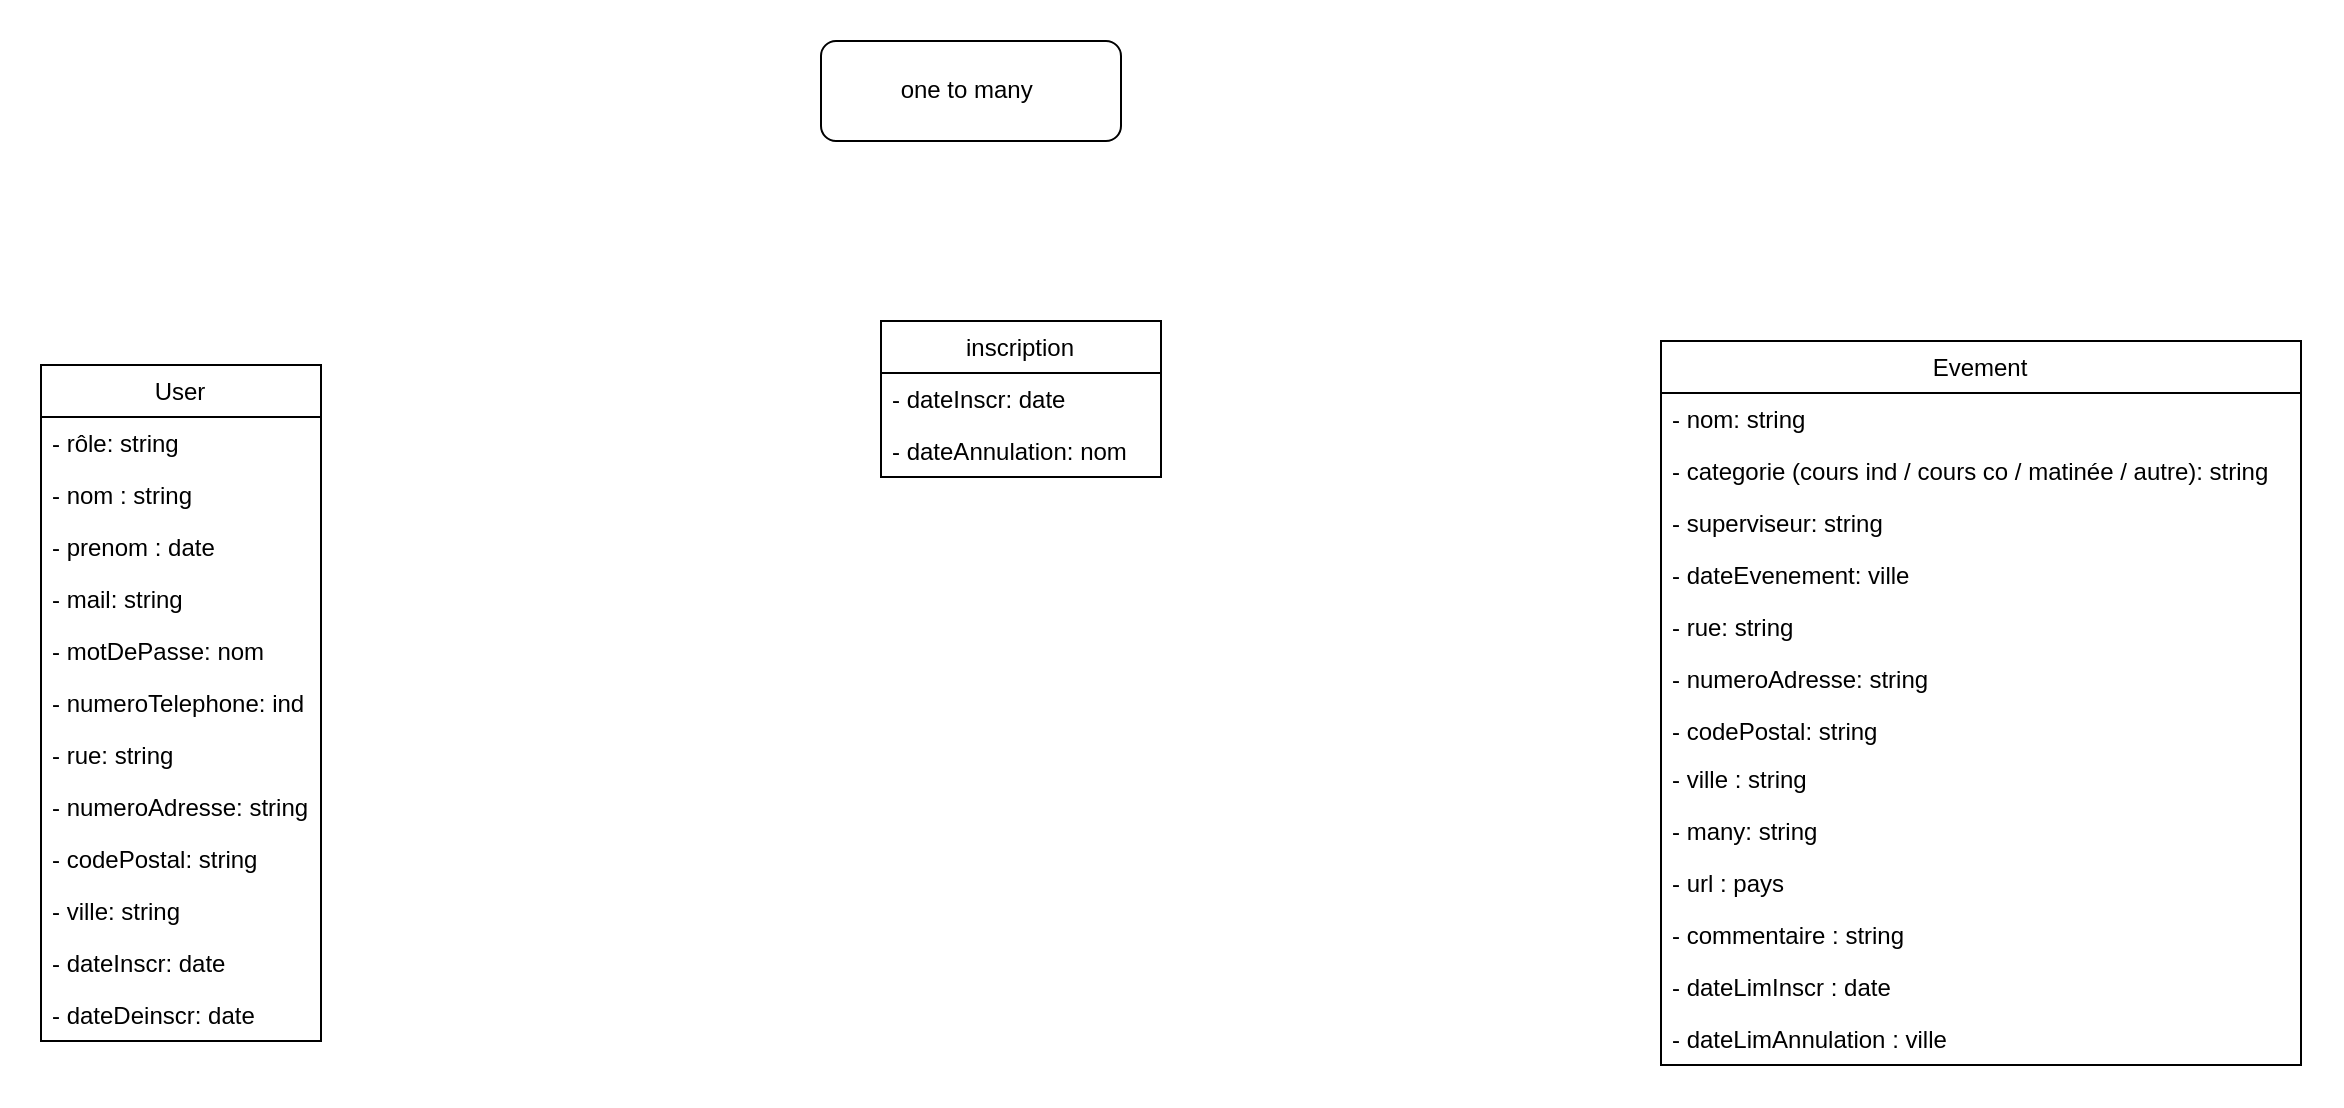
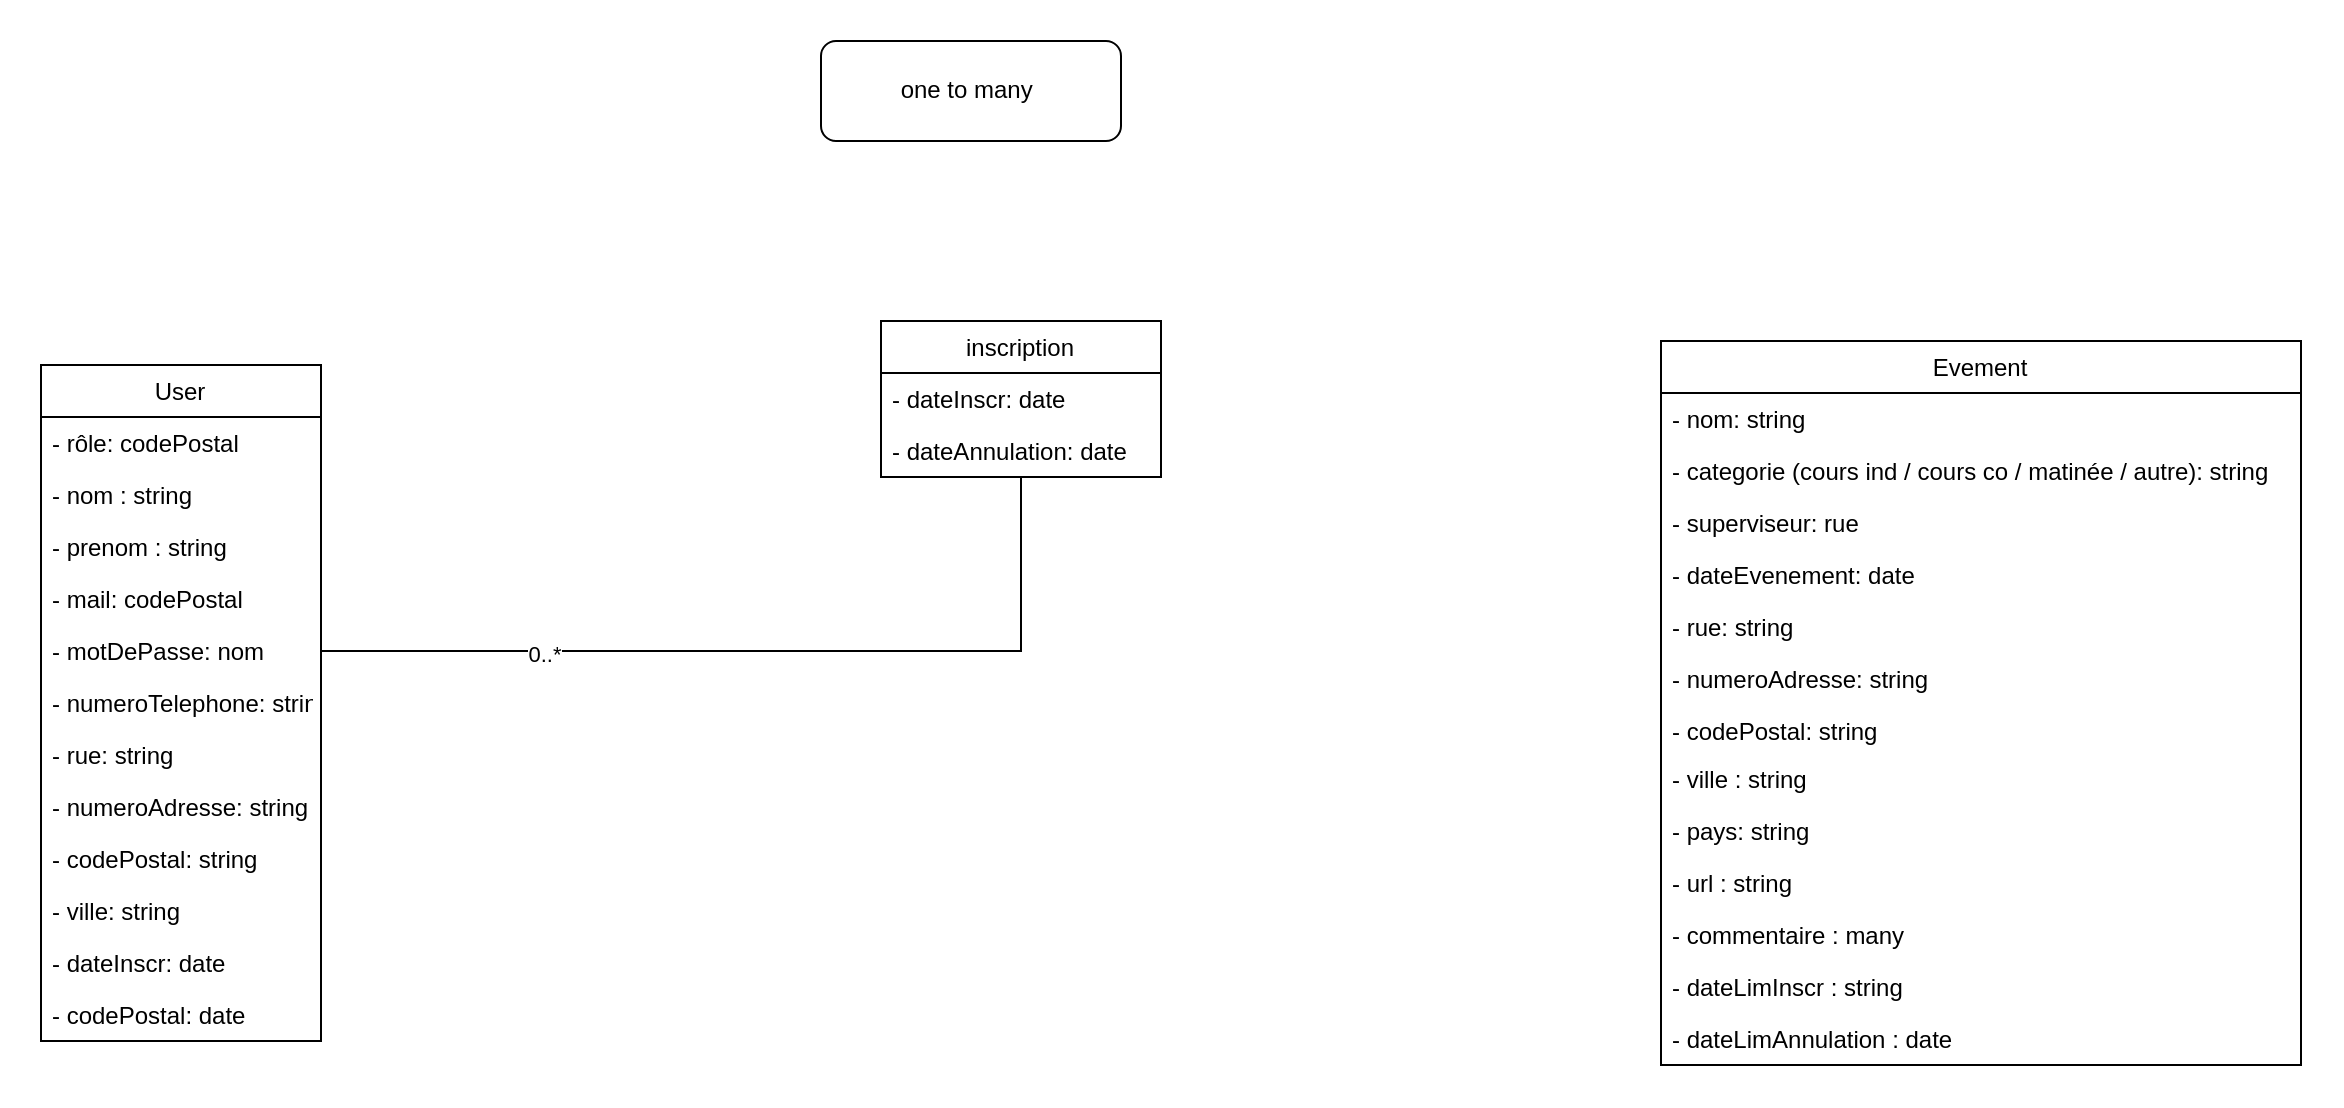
(130, 444) -> (157, 444)
(1018, 452) -> (1024, 452)
(1798, 524) -> (1780, 524)
(140, 548) -> (151, 548)
(1801, 576) -> (1804, 576)
(127, 600) -> (154, 600)
none -> (873, 651)
(184, 704) -> (204, 704)
(1754, 832) -> (1754, 832)
(1737, 884) -> (1747, 884)
(1801, 936) -> (1791, 936)
(1798, 988) -> (1808, 988)
(167, 1016) -> (160, 1016)
(1822, 1040) -> (1825, 1040)
